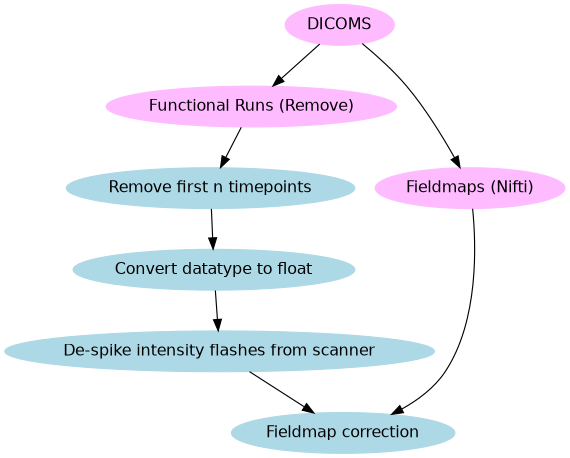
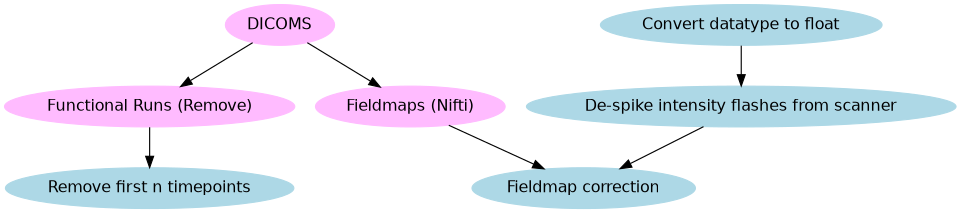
(212, 223) -> none
